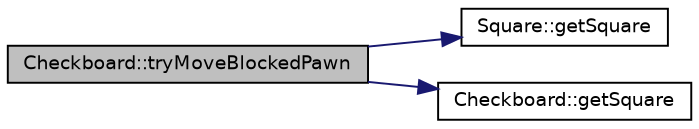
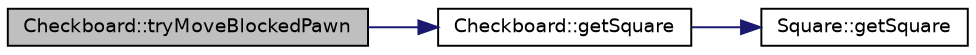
(405, 43) -> (716, 27)
